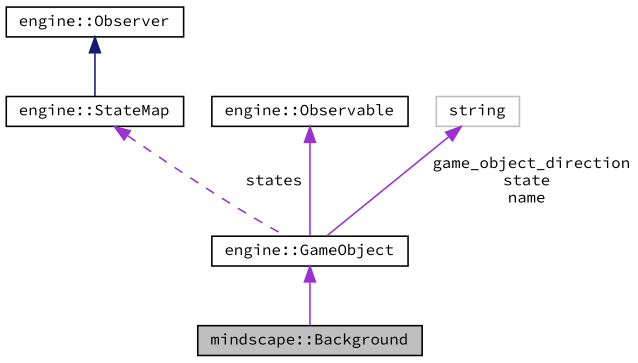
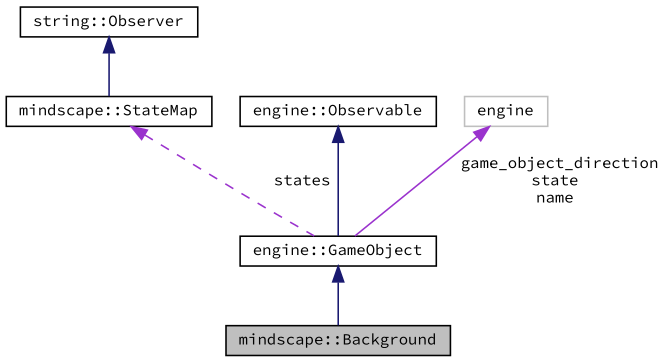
(95, 22) -> (109, 22)
(95, 111) -> (109, 111)
(478, 111) -> (506, 111)
(310, 189) -> (338, 189)
(310, 304) -> (338, 304)
